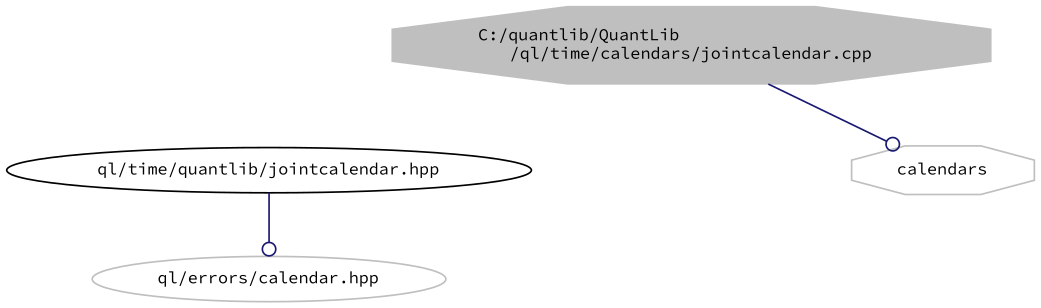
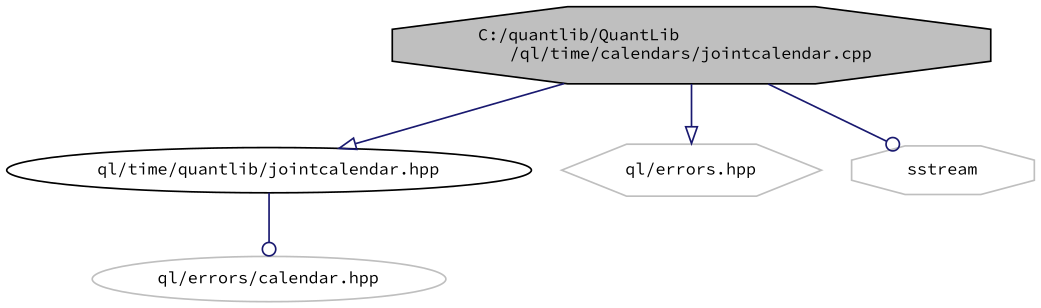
(692, 45) -> (692, 45)
none -> (460, 114)
none -> (692, 170)
(943, 170) -> (943, 170)
